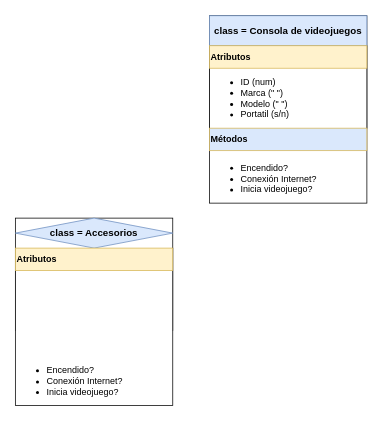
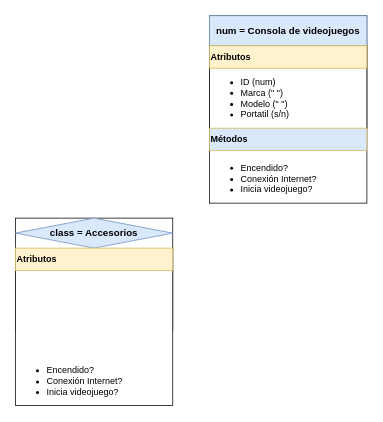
(288, 30) -> (288, 30)
